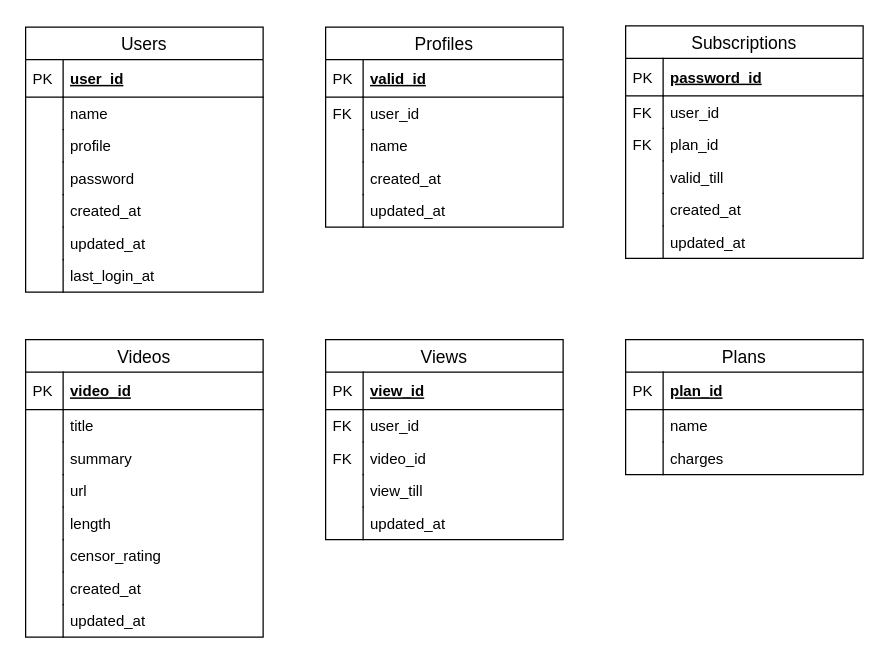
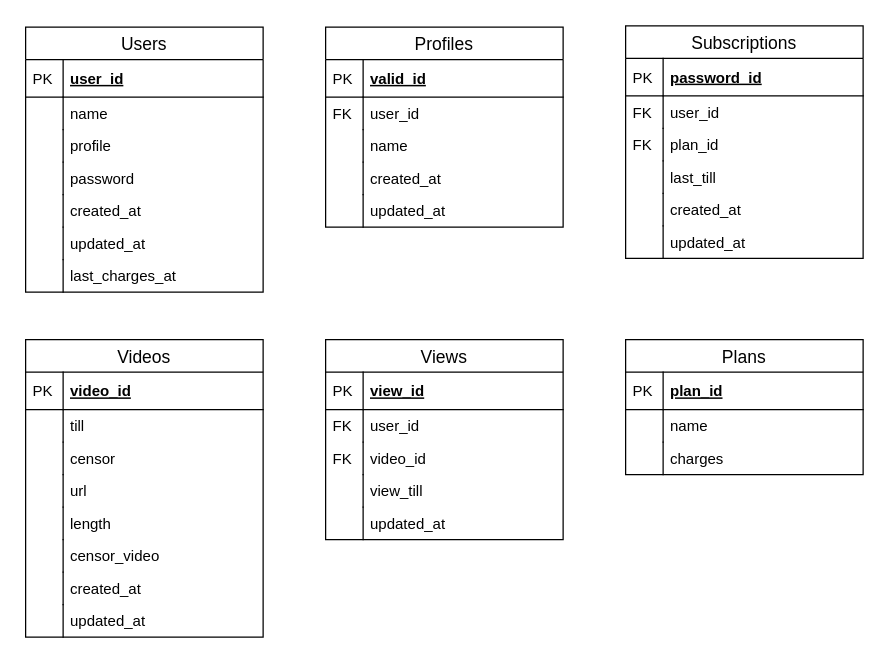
(702, 178) -> (700, 178)
(119, 276) -> (131, 276)
(87, 426) -> (81, 426)
(99, 459) -> (95, 459)
(123, 556) -> (118, 556)
